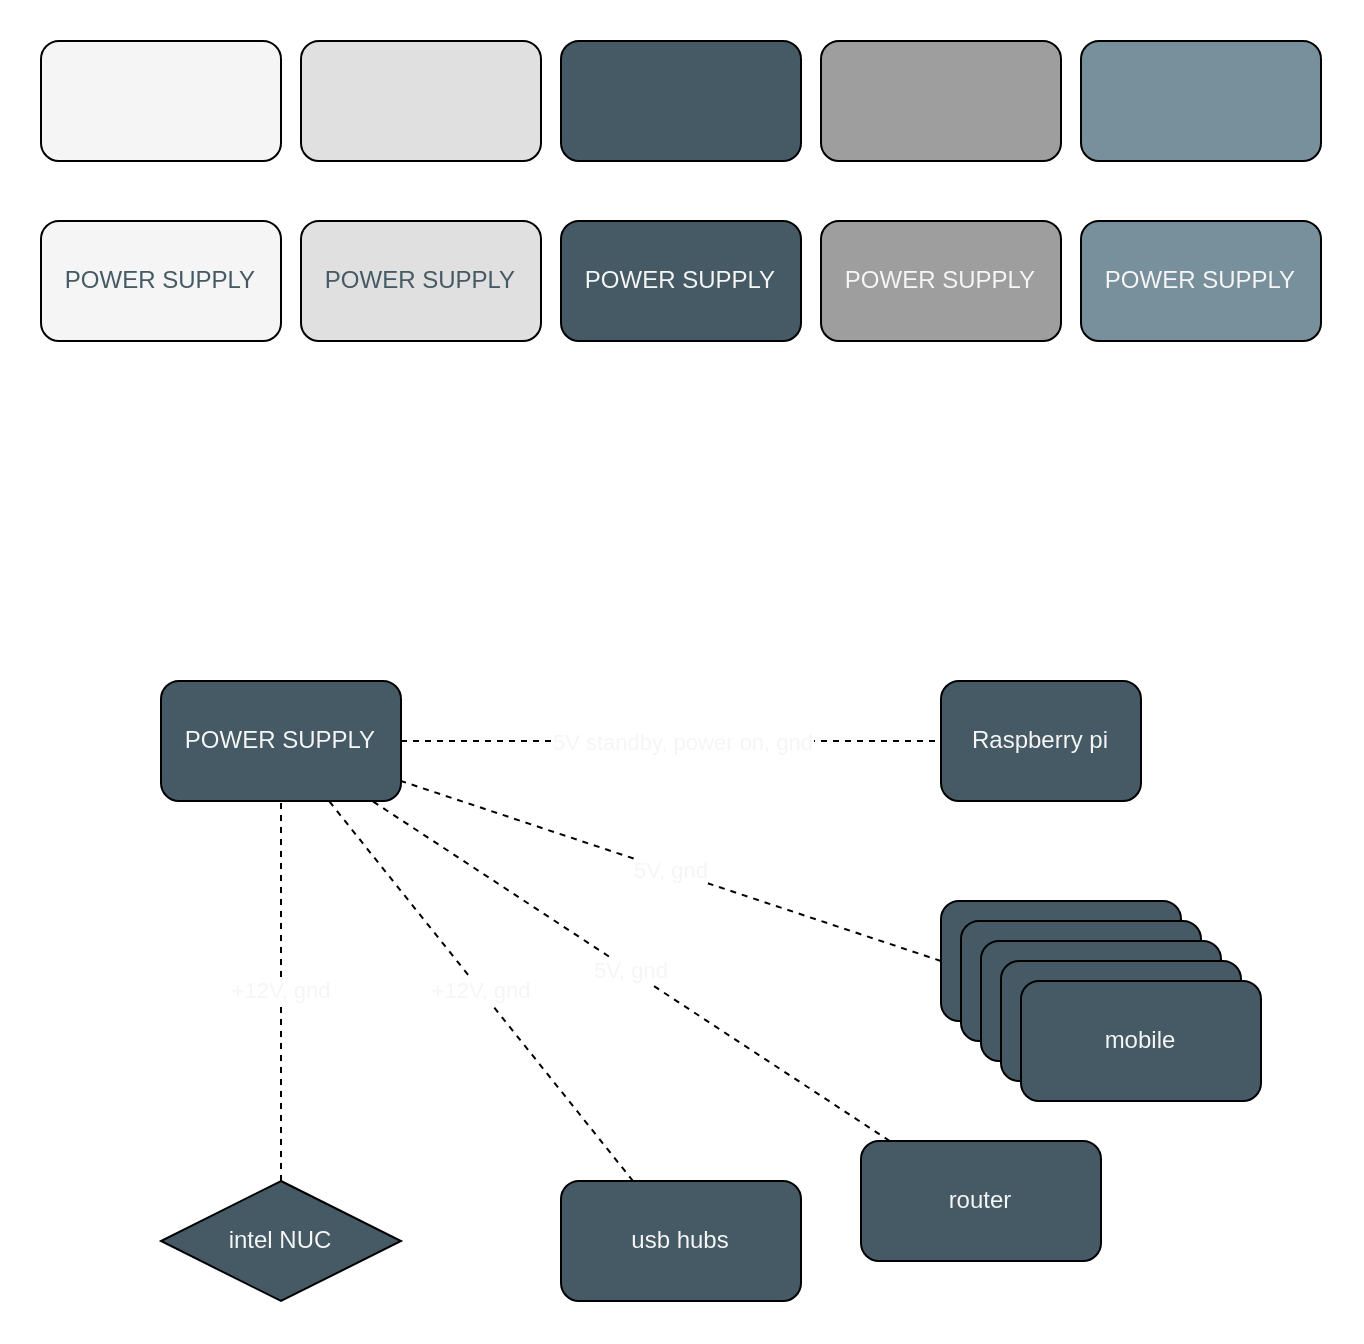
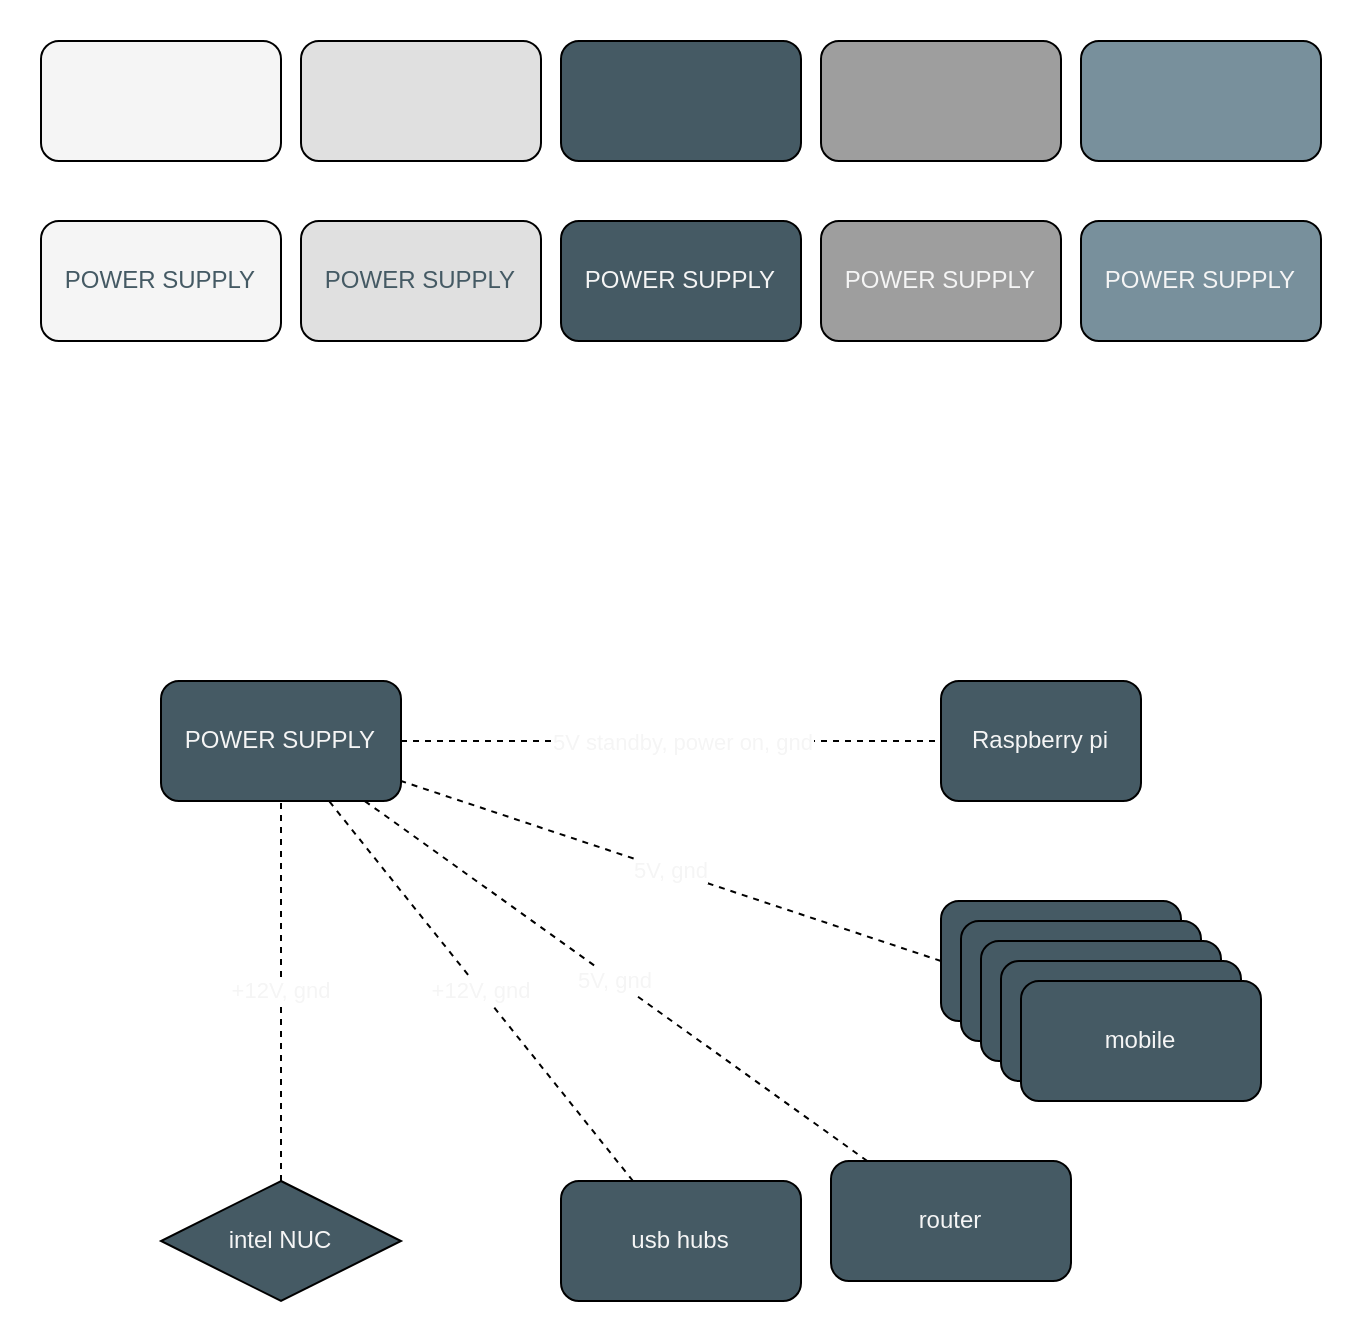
(981, 1201) -> (951, 1221)
